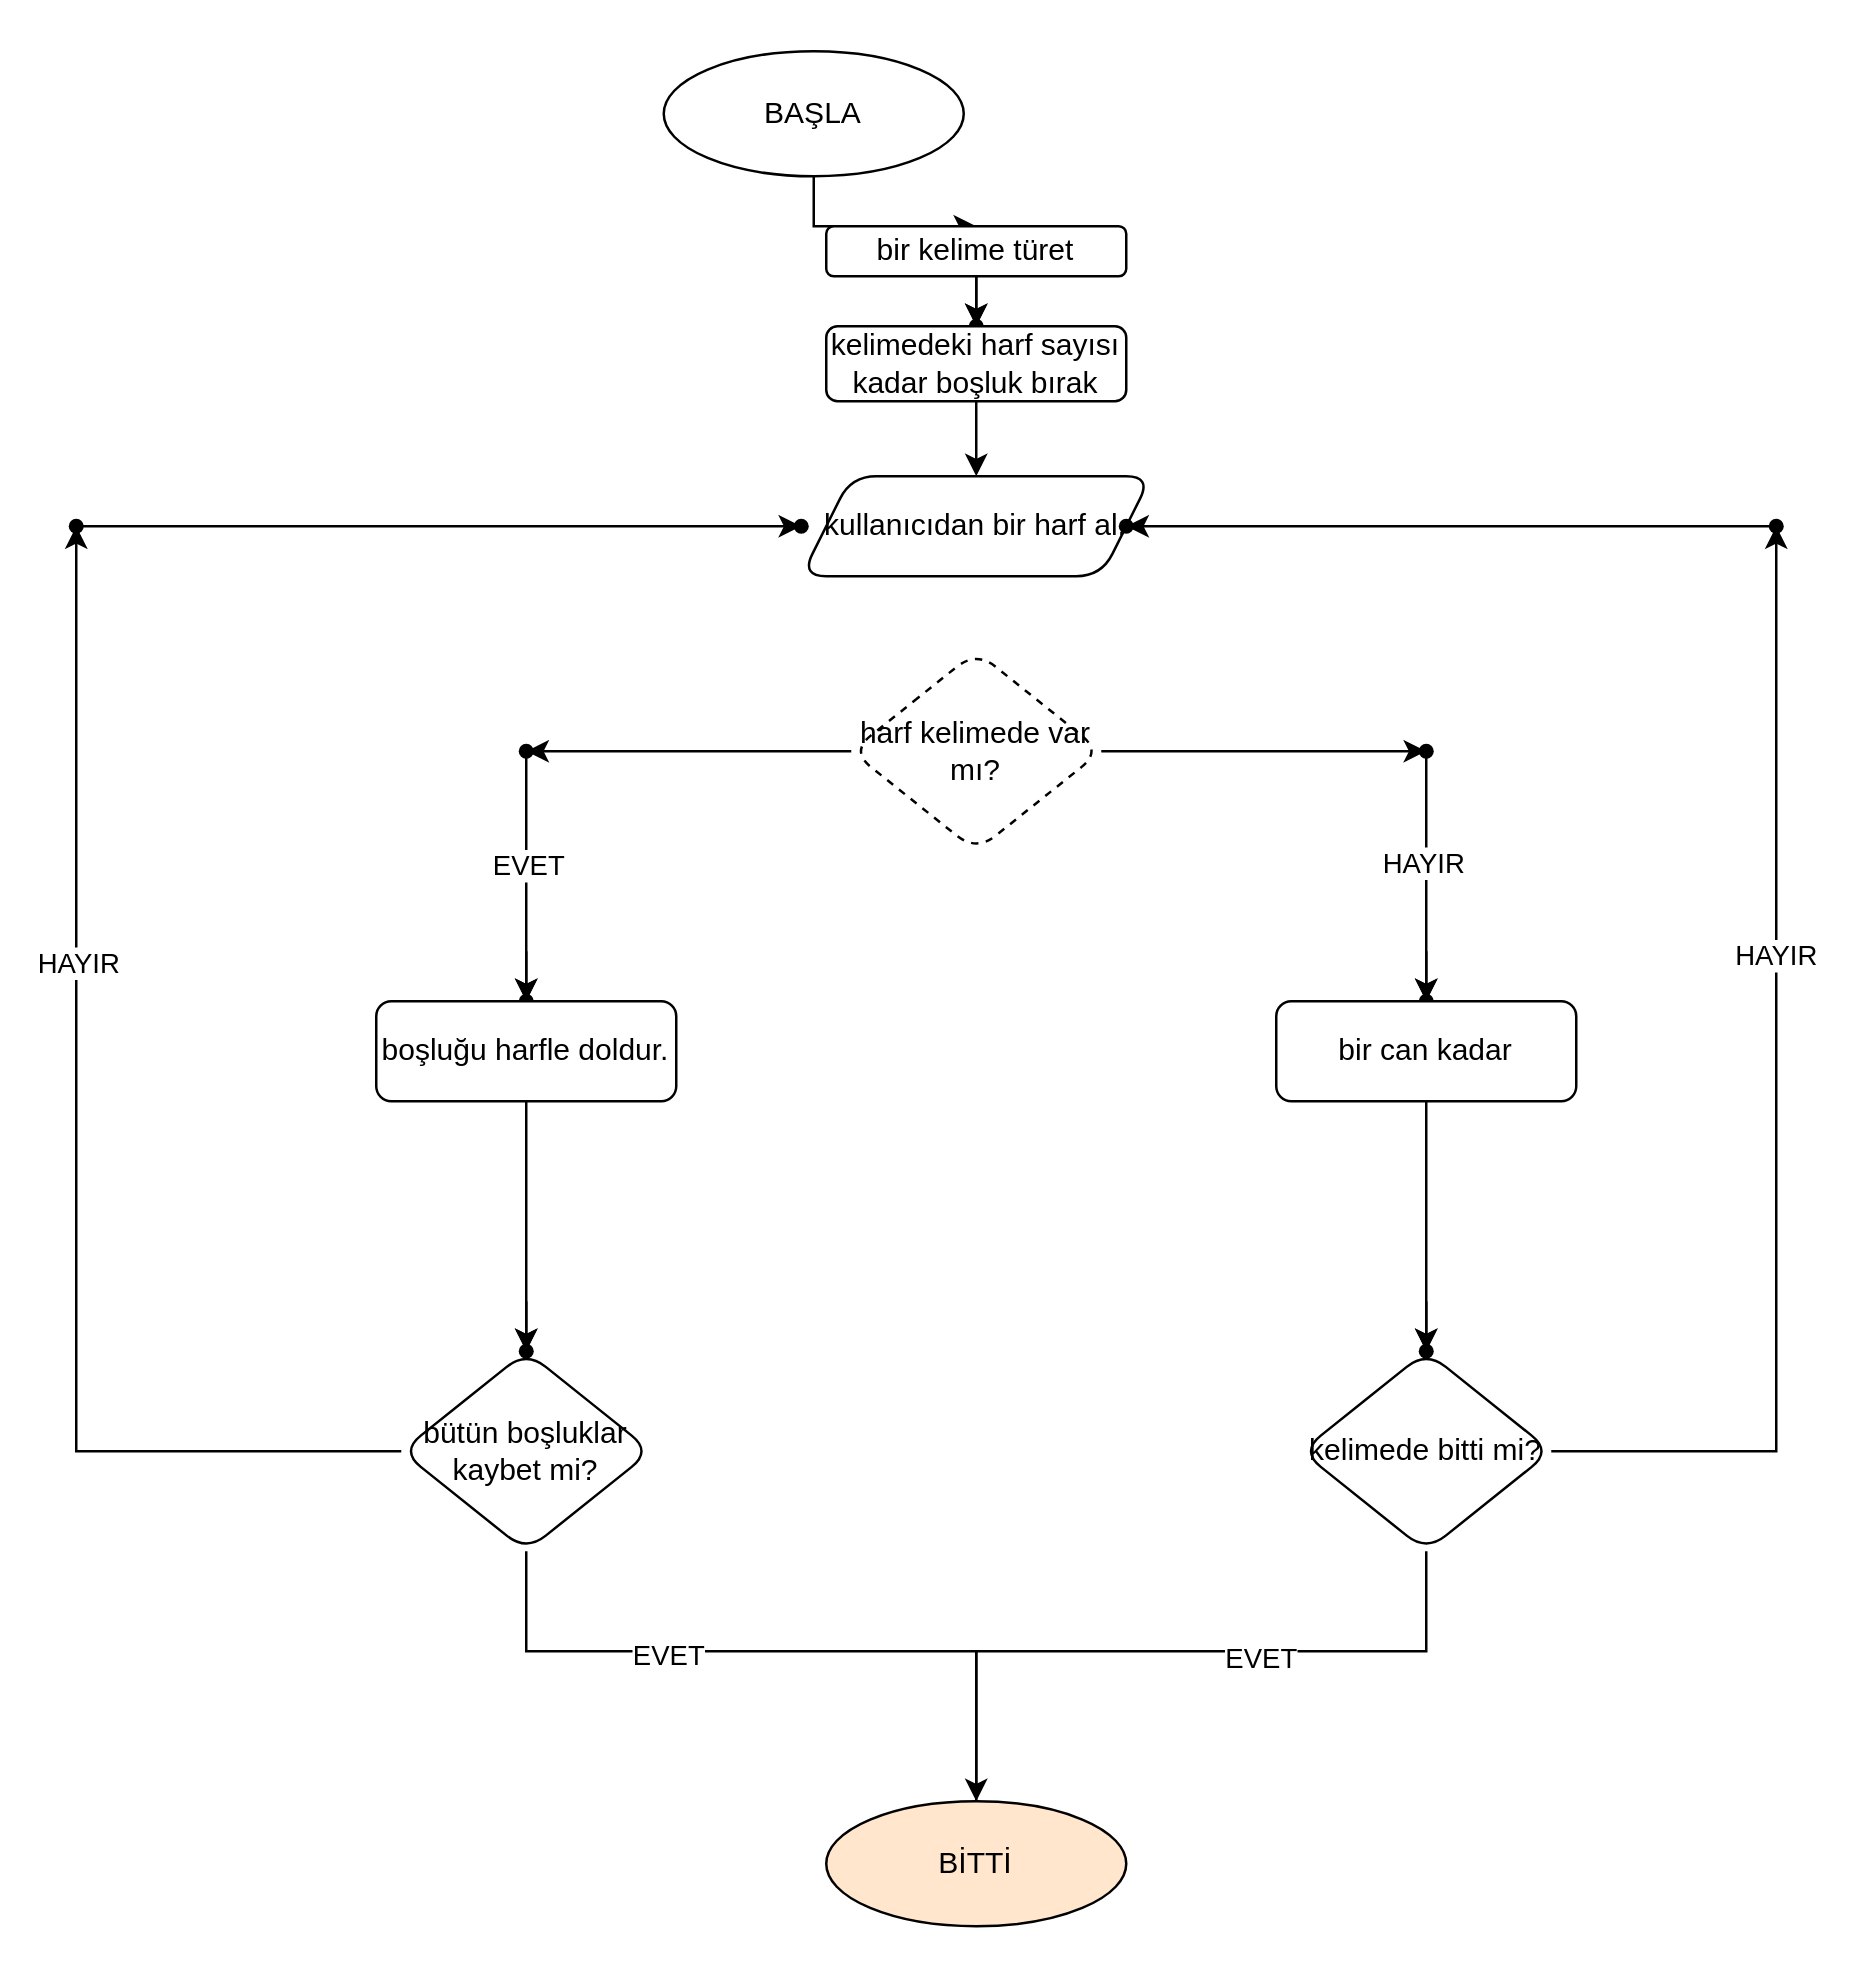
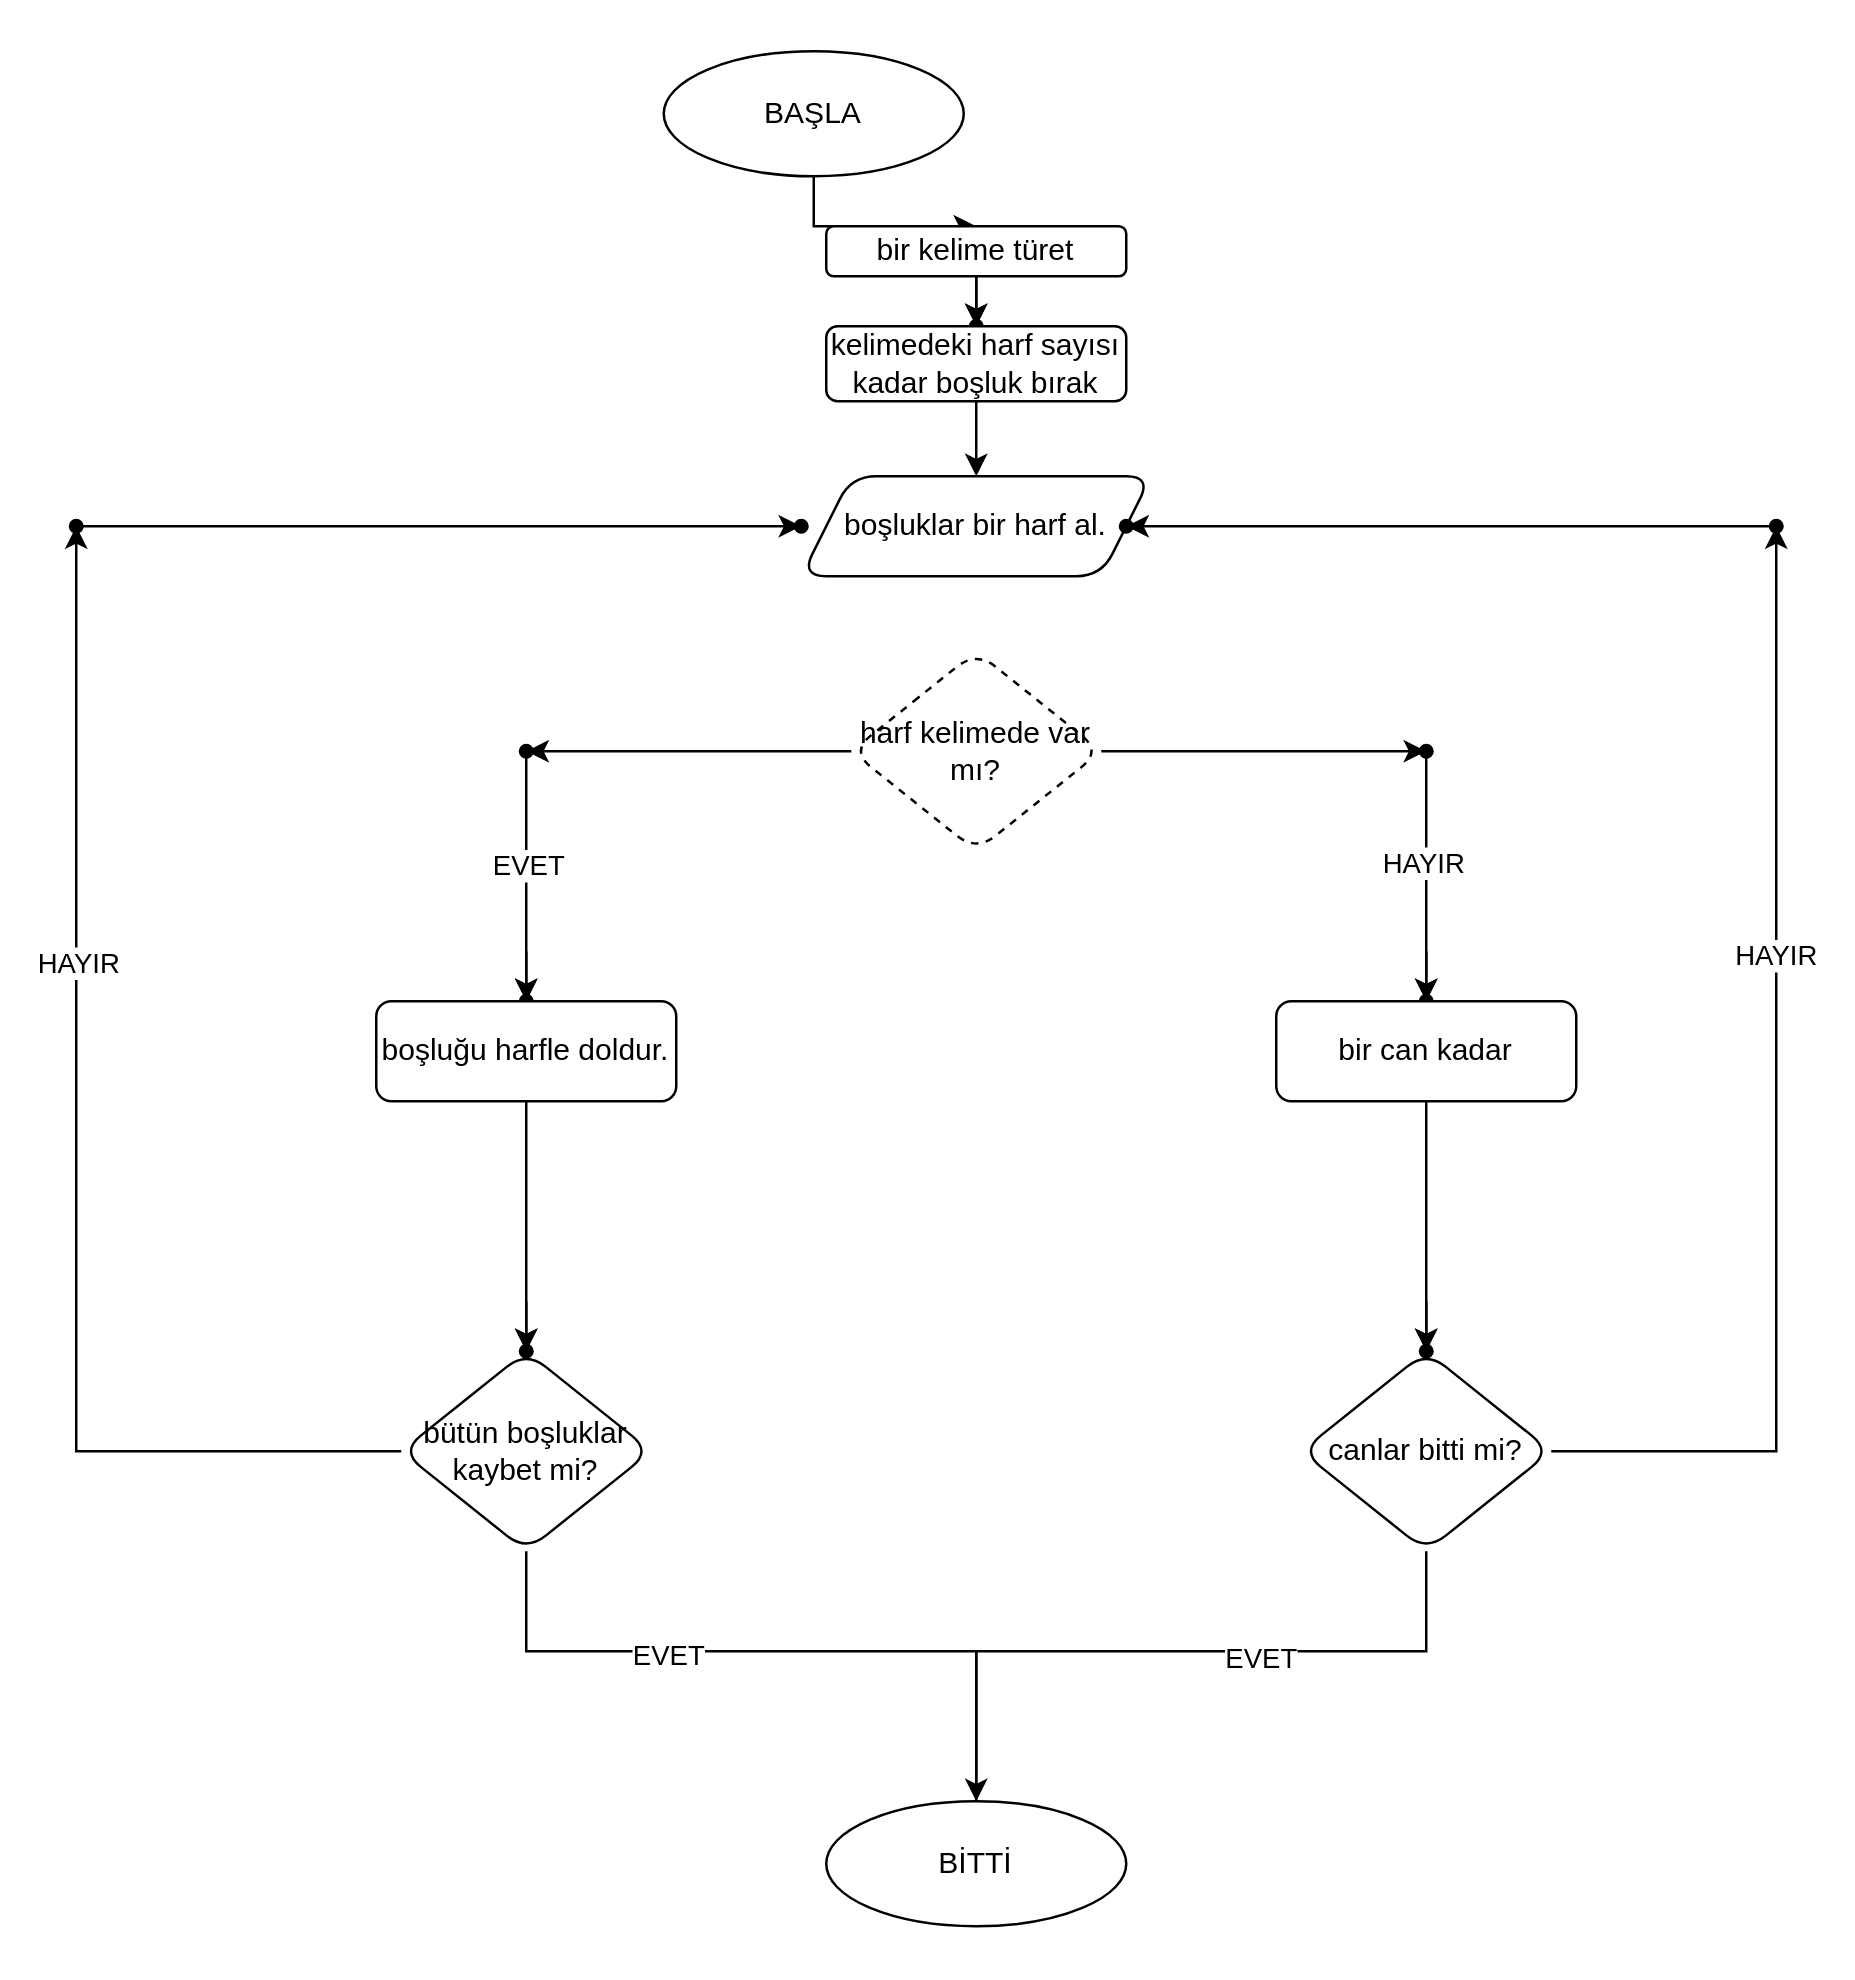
(976, 526) -> (976, 526)
(1426, 1451) -> (1426, 1451)
(976, 1864) -> (976, 1864)
